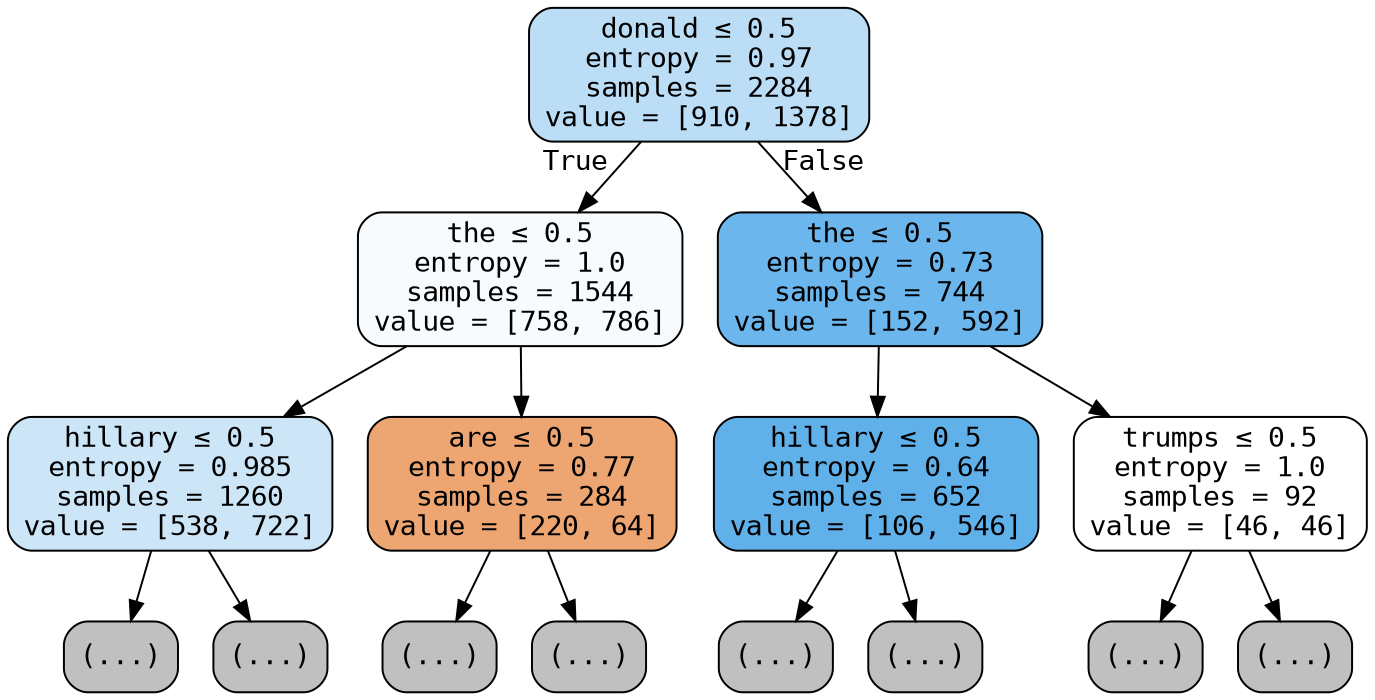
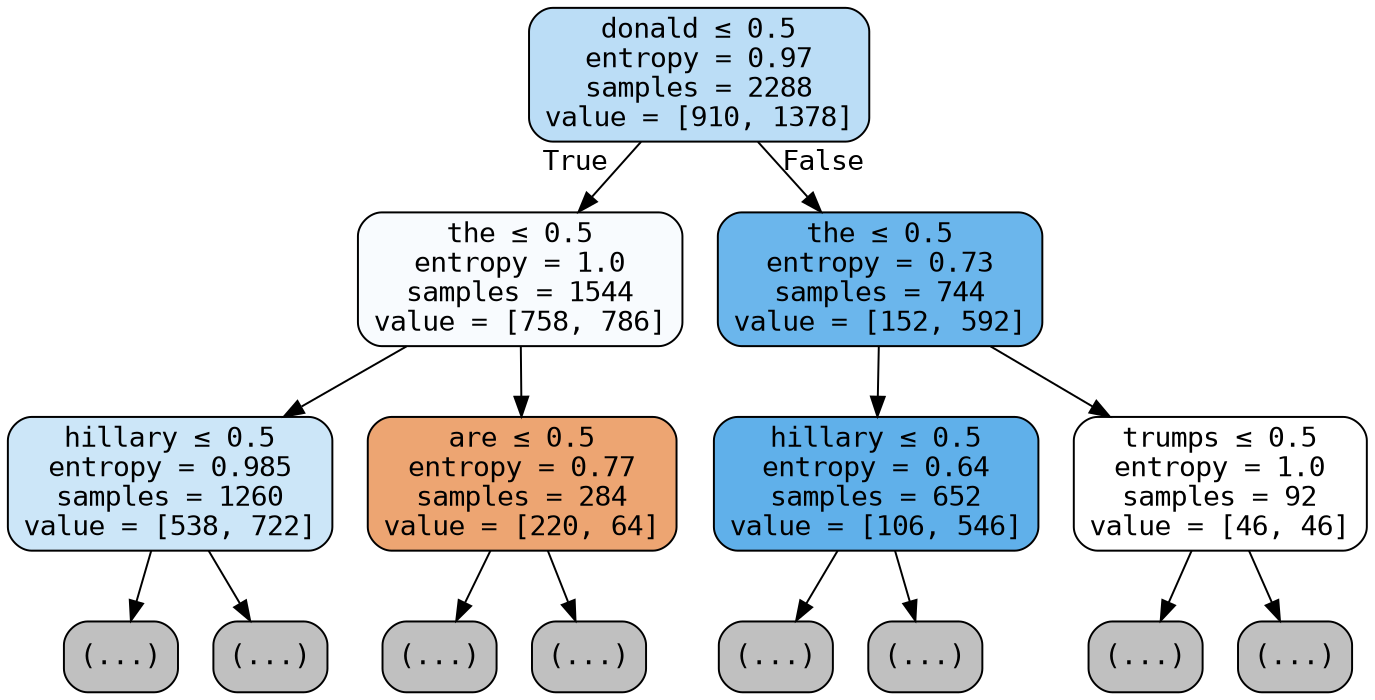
(699, 88) -> (699, 88)
